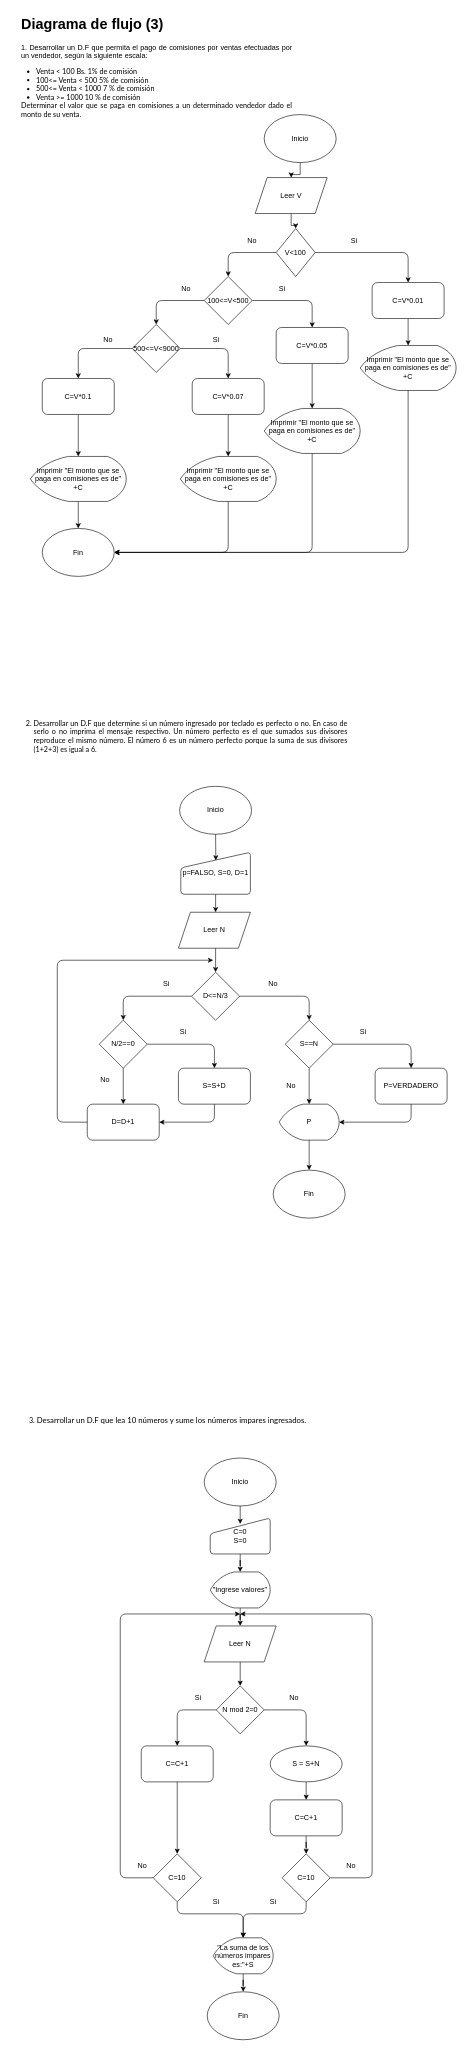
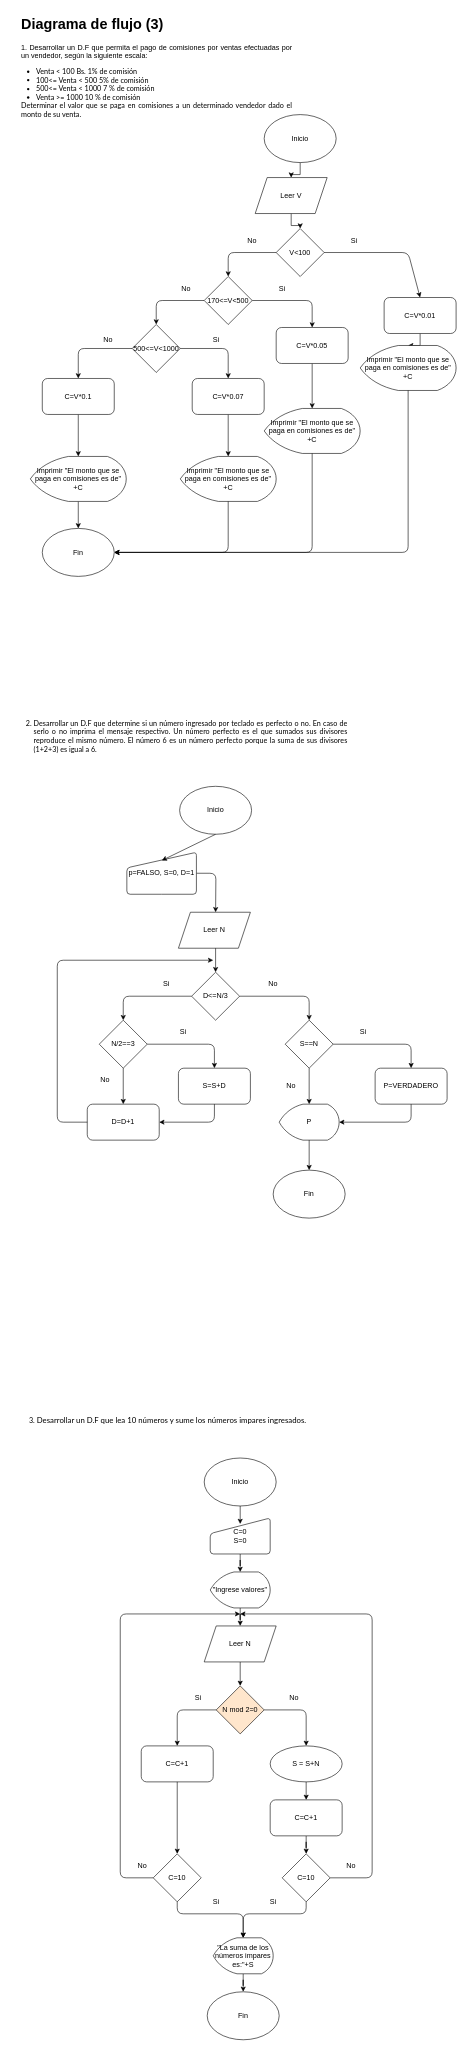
(296, 252) -> (300, 252)
(228, 300) -> (228, 300)
(408, 300) -> (420, 315)
(156, 348) -> (156, 348)
(216, 873) -> (162, 873)
(123, 1044) -> (123, 1044)
(240, 1710) -> (240, 1710)
